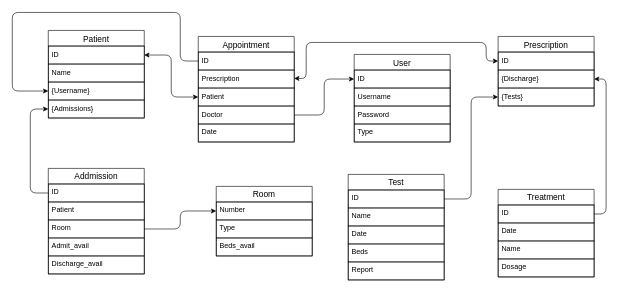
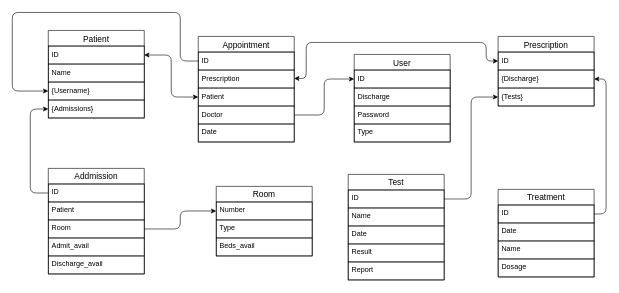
(374, 96) -> (375, 96)
(360, 252) -> (363, 252)
